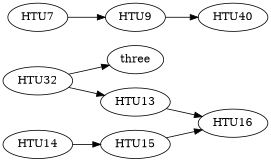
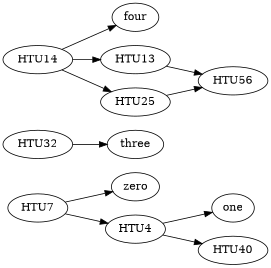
(135, 17) -> (135, 229)
none -> (135, 17)
(83, 91) -> (83, 60)
(233, 123) -> (233, 81)
(135, 144) -> (135, 102)
none -> (135, 187)
none -> (233, 208)
